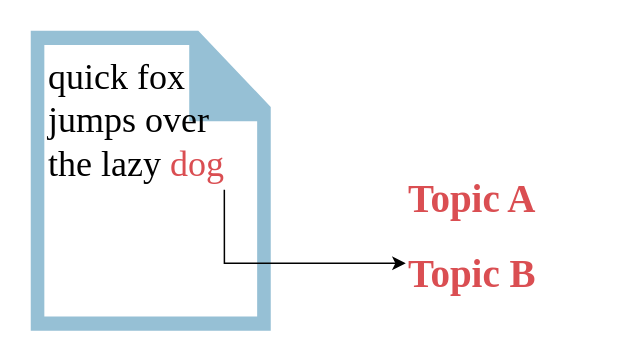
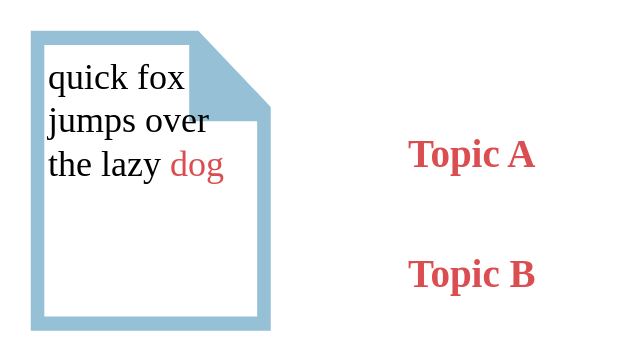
(496, 188) -> (496, 143)
(274, 263) -> none
